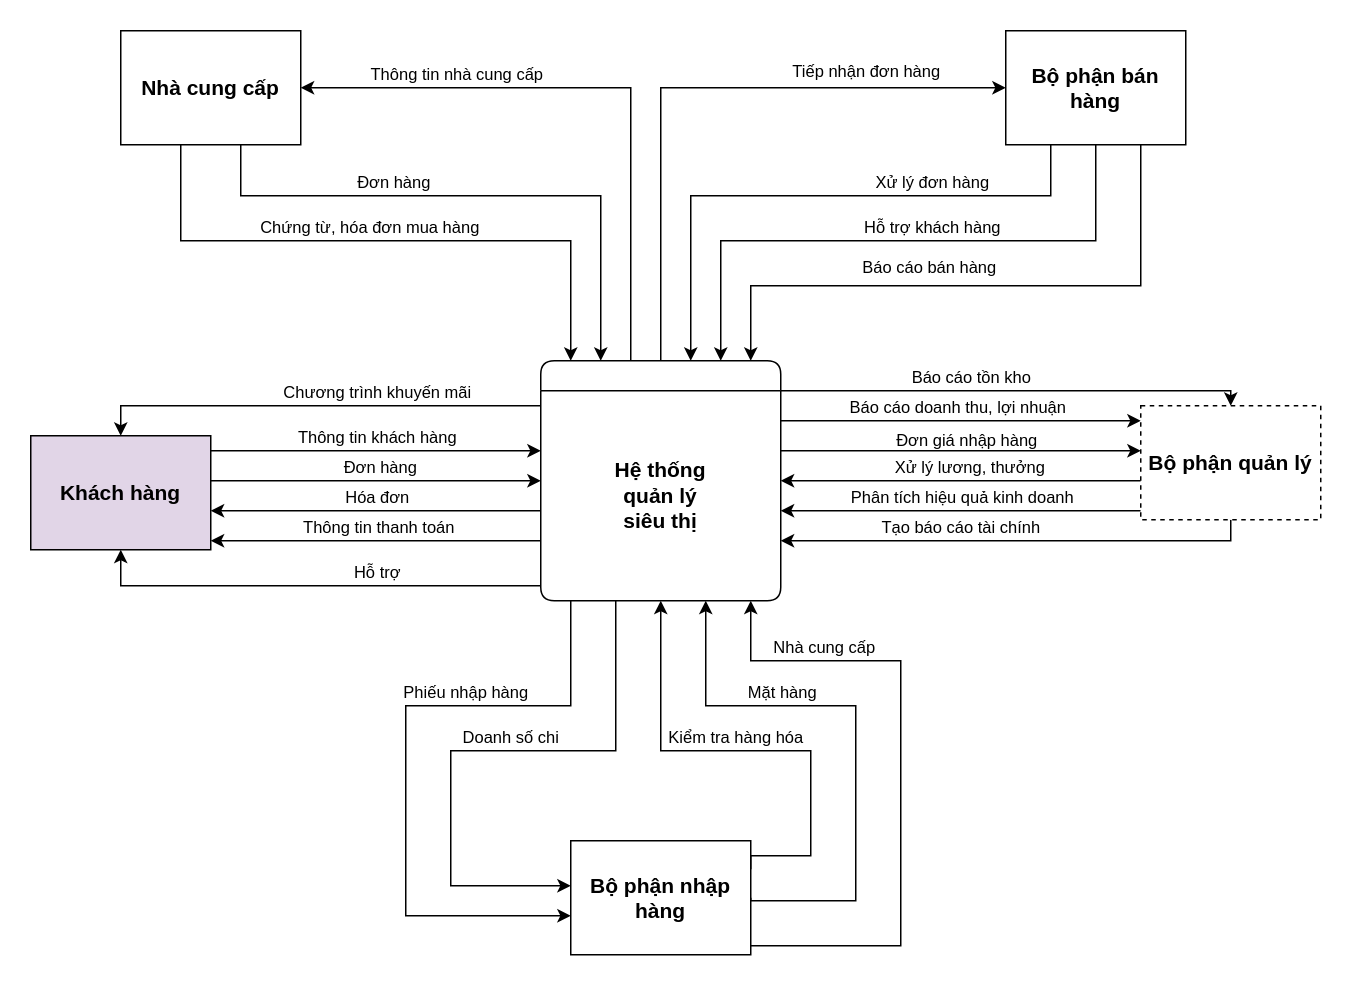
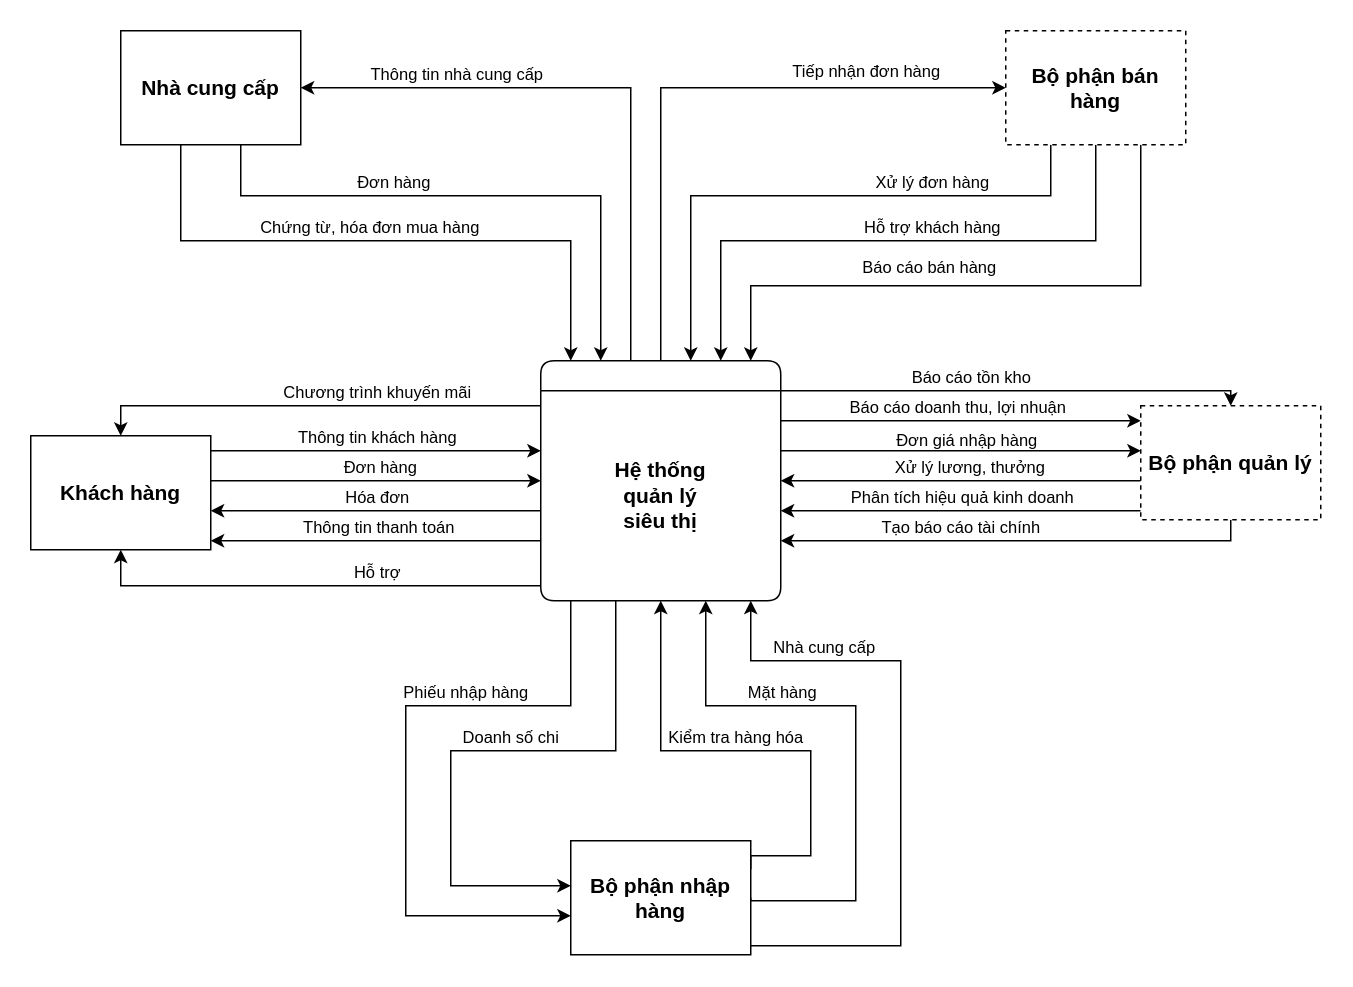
(1096, 88) -> (1096, 88)
(121, 493) -> (121, 493)
